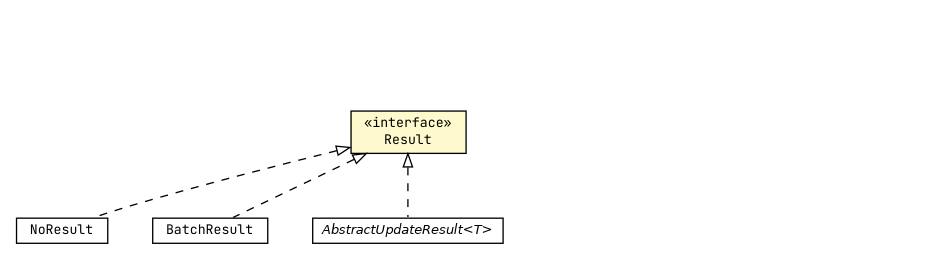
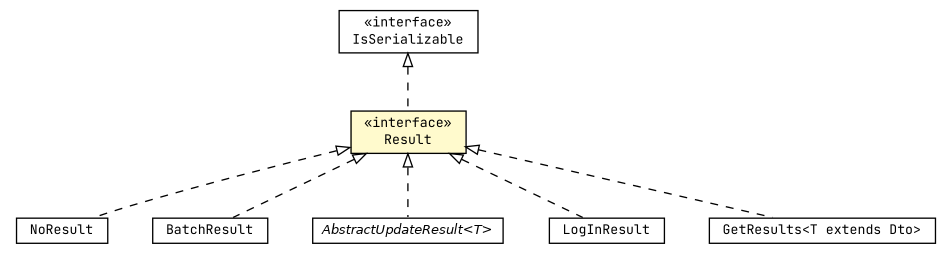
none -> (408, 32)
none -> (606, 230)
none -> (822, 230)
